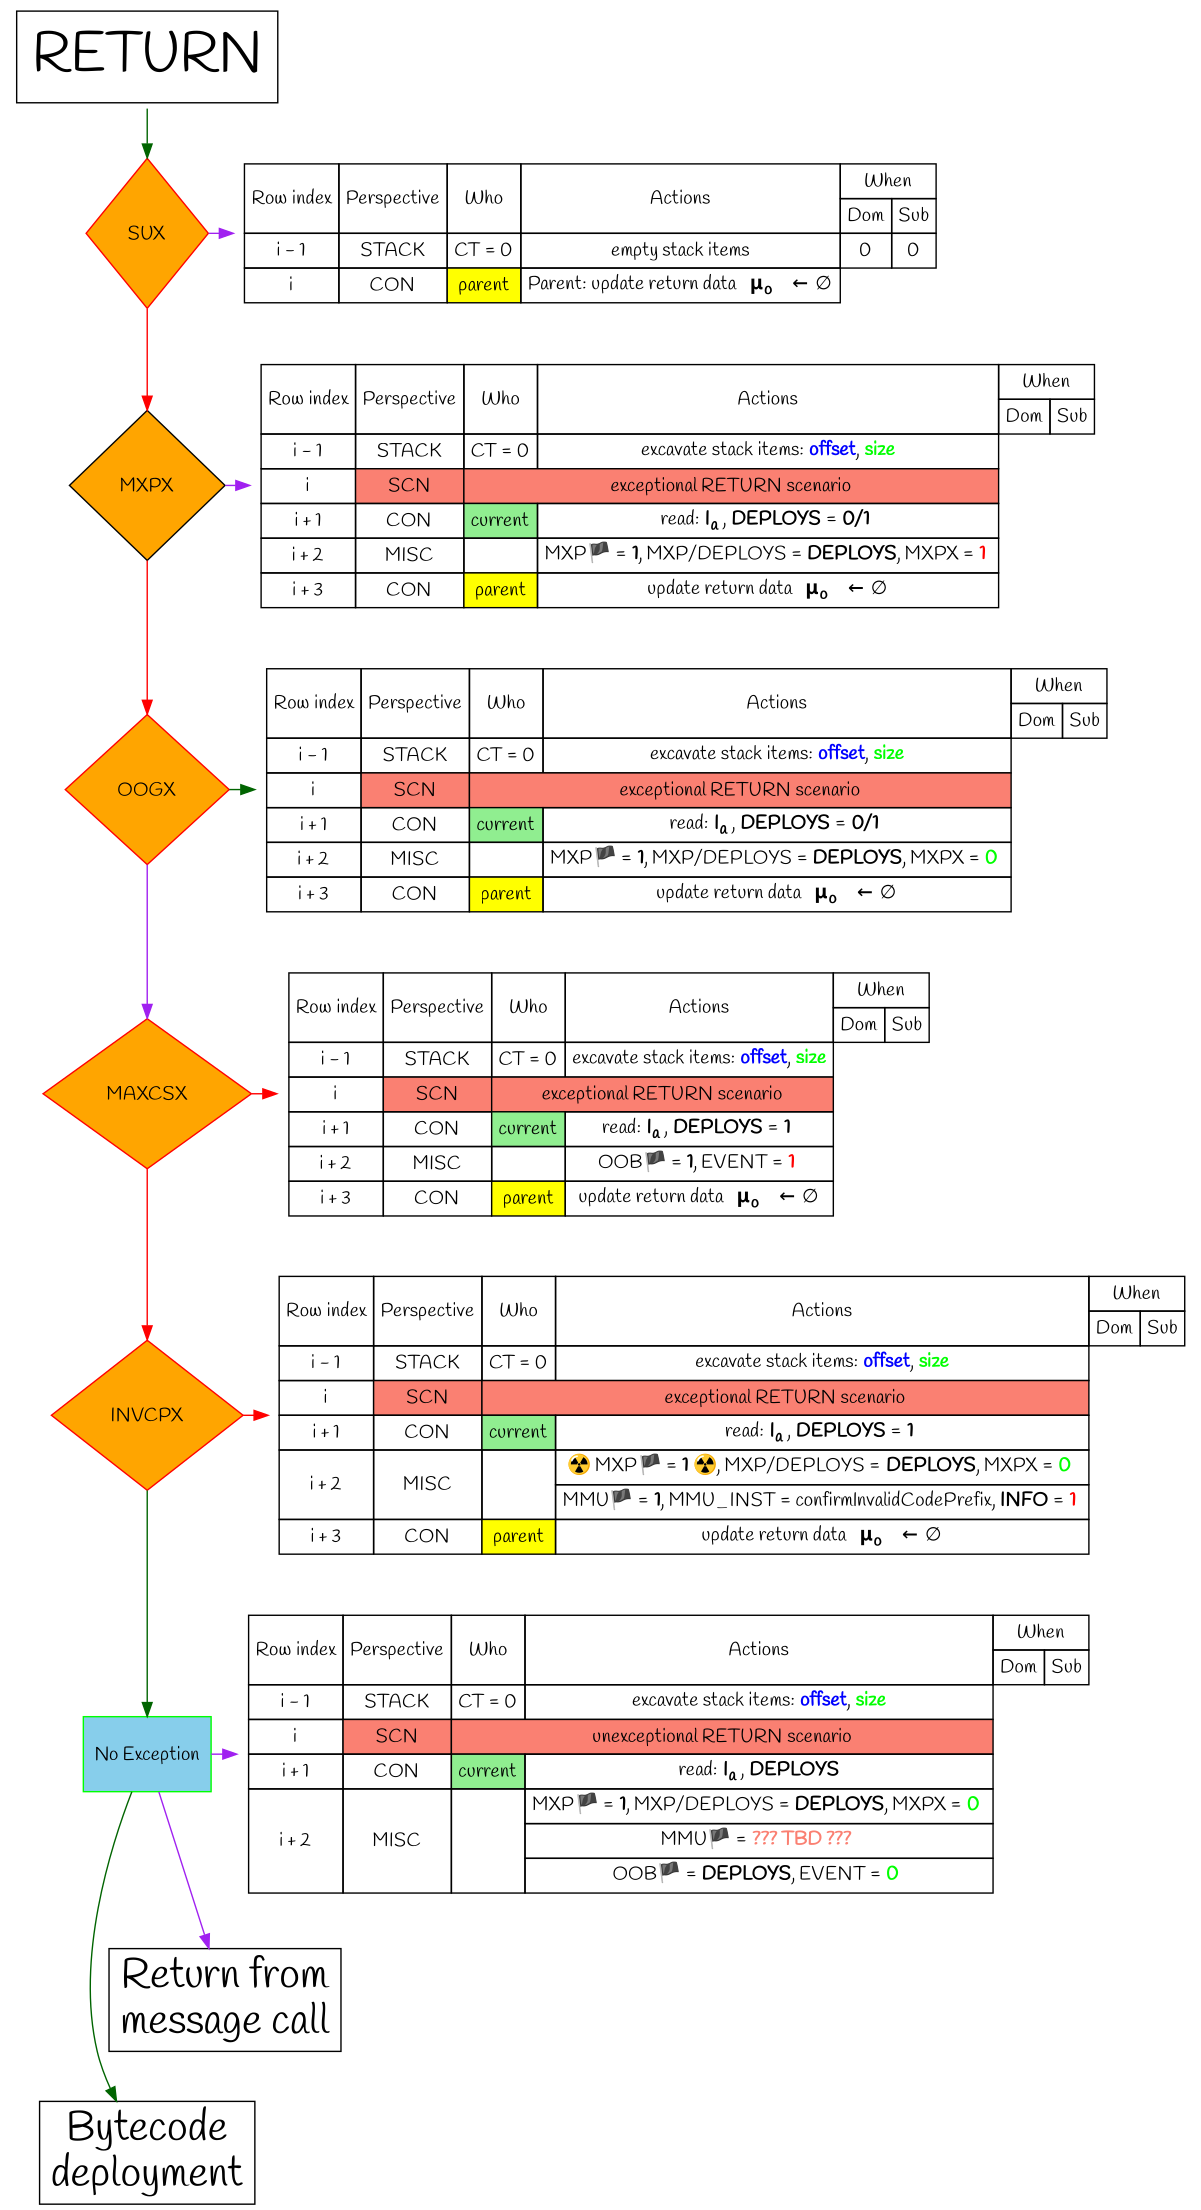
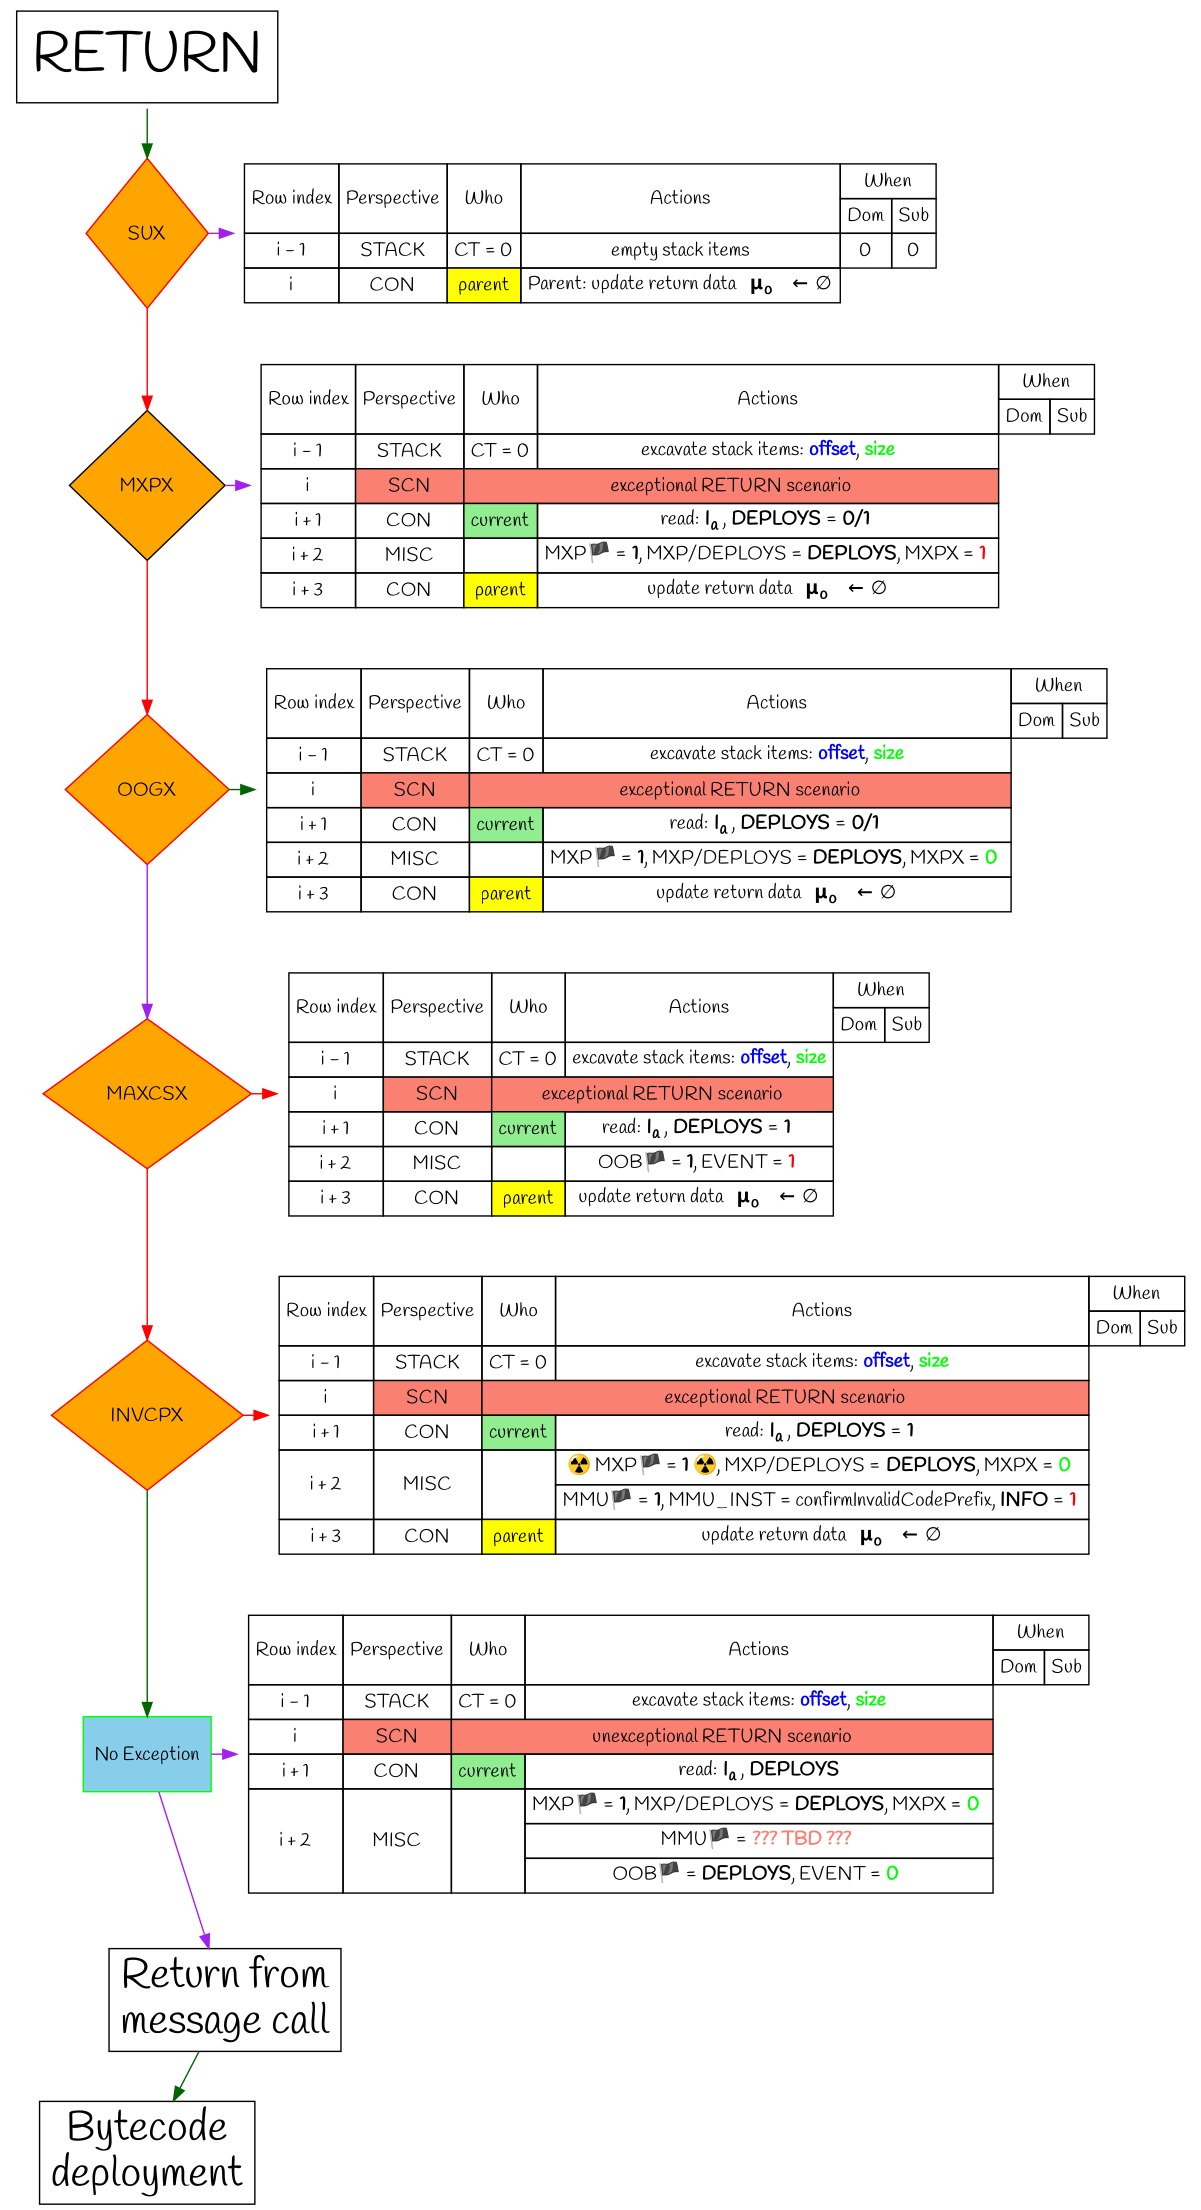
(94, 1939) -> (189, 2070)
